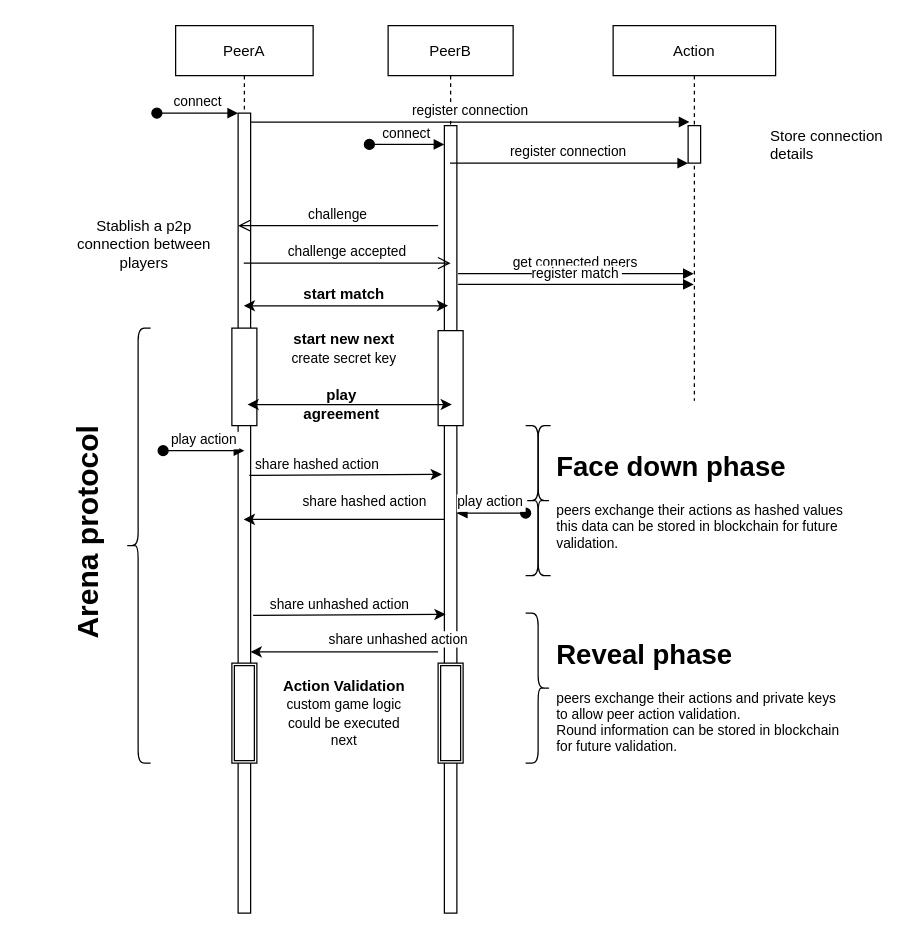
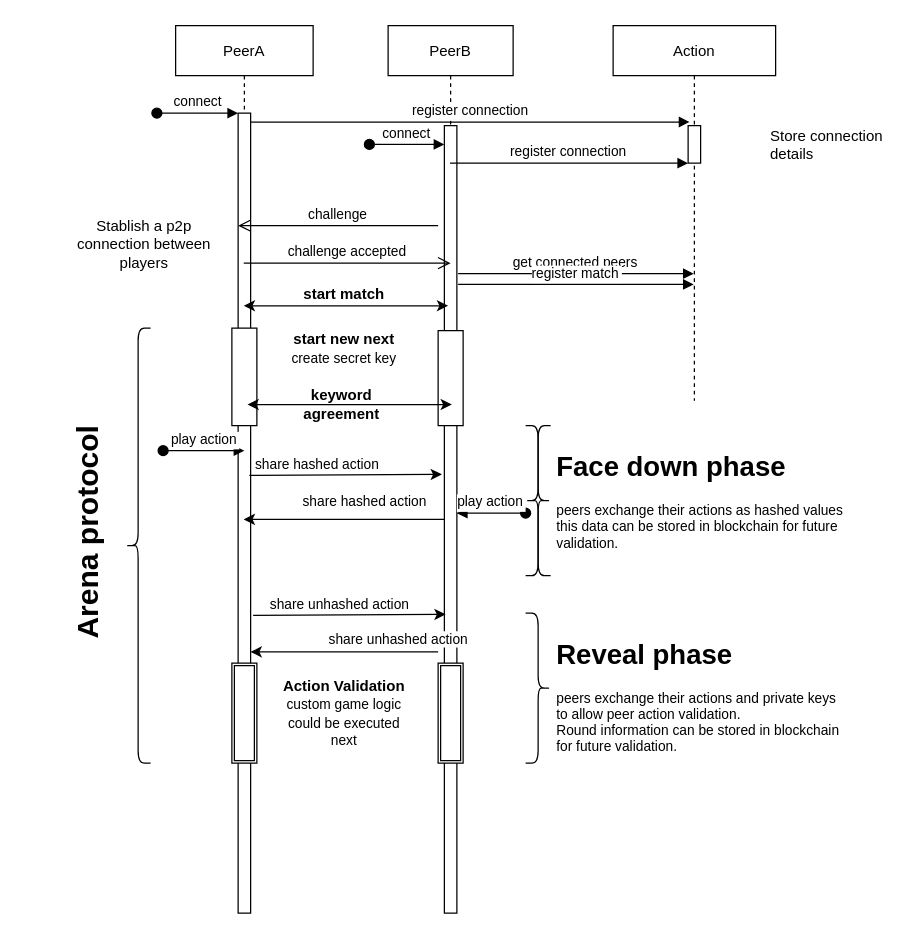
(342, 404) -> (342, 404)
